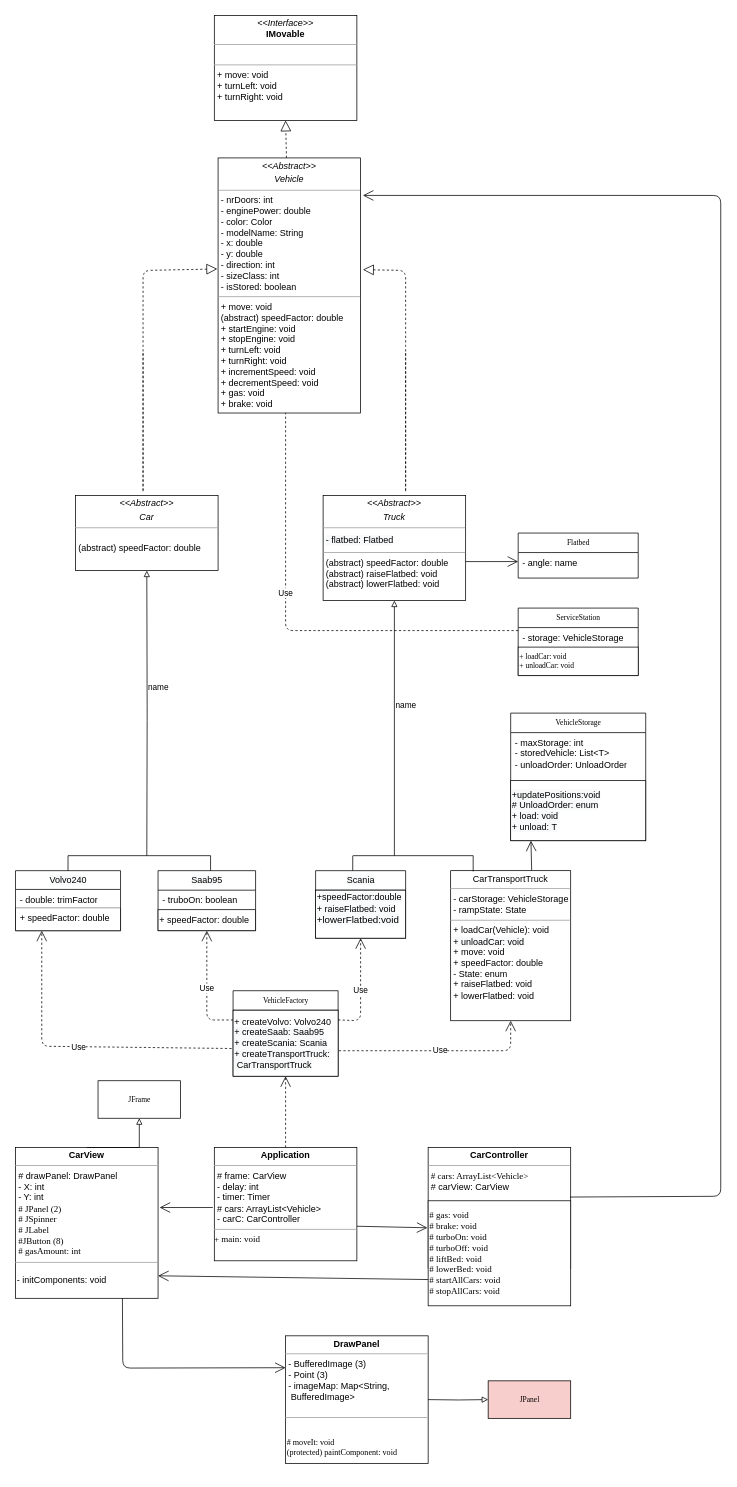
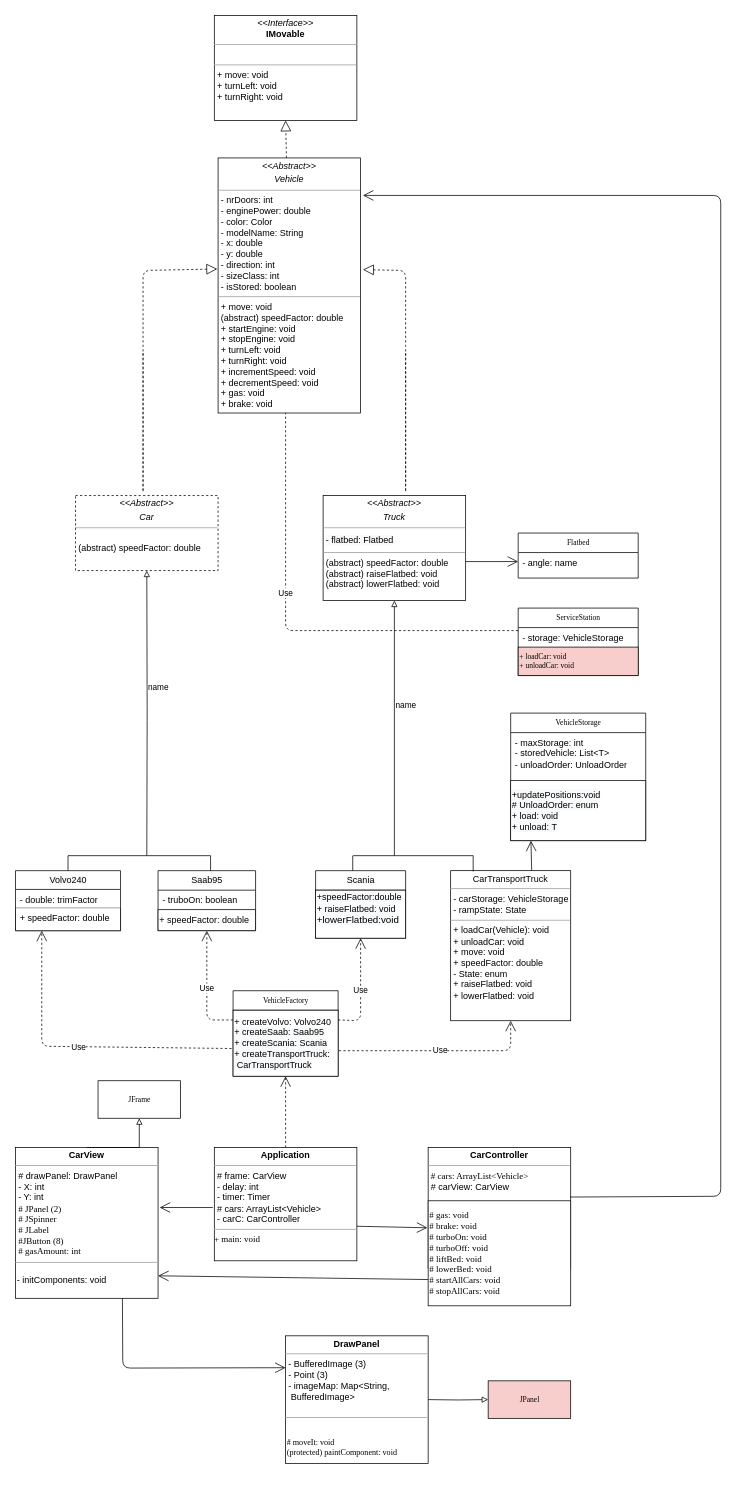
(147, 533) -> (147, 533)
(578, 661) -> (578, 661)
